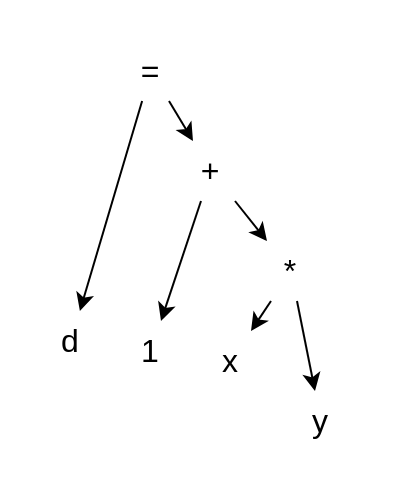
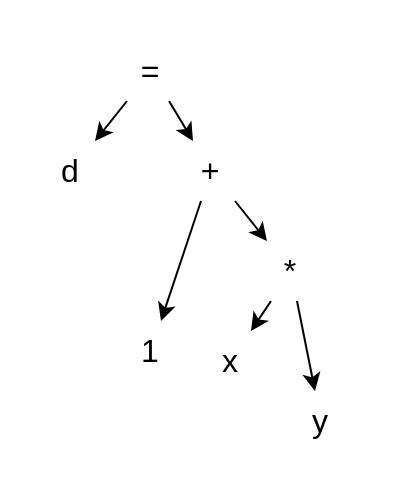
(71, 341) -> (71, 171)
